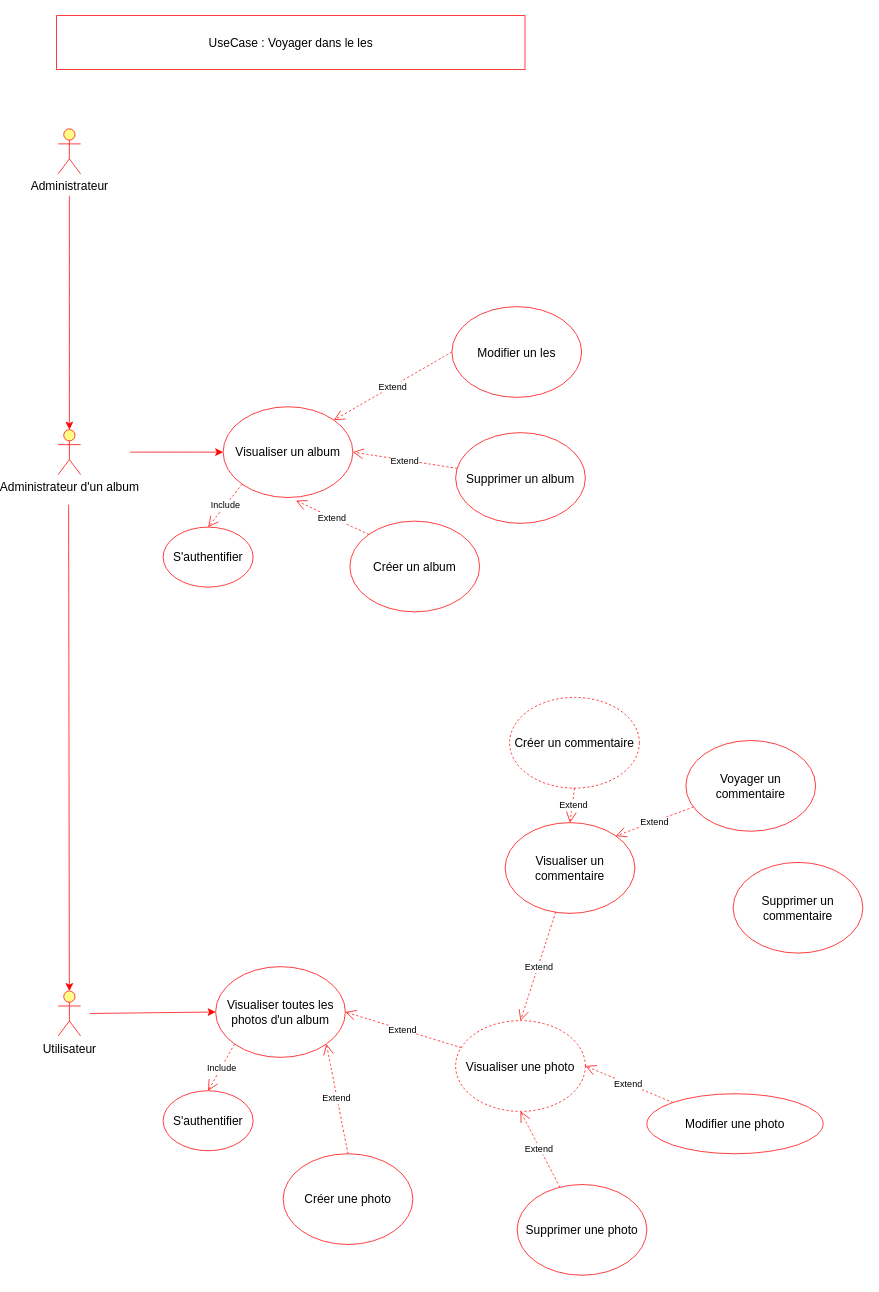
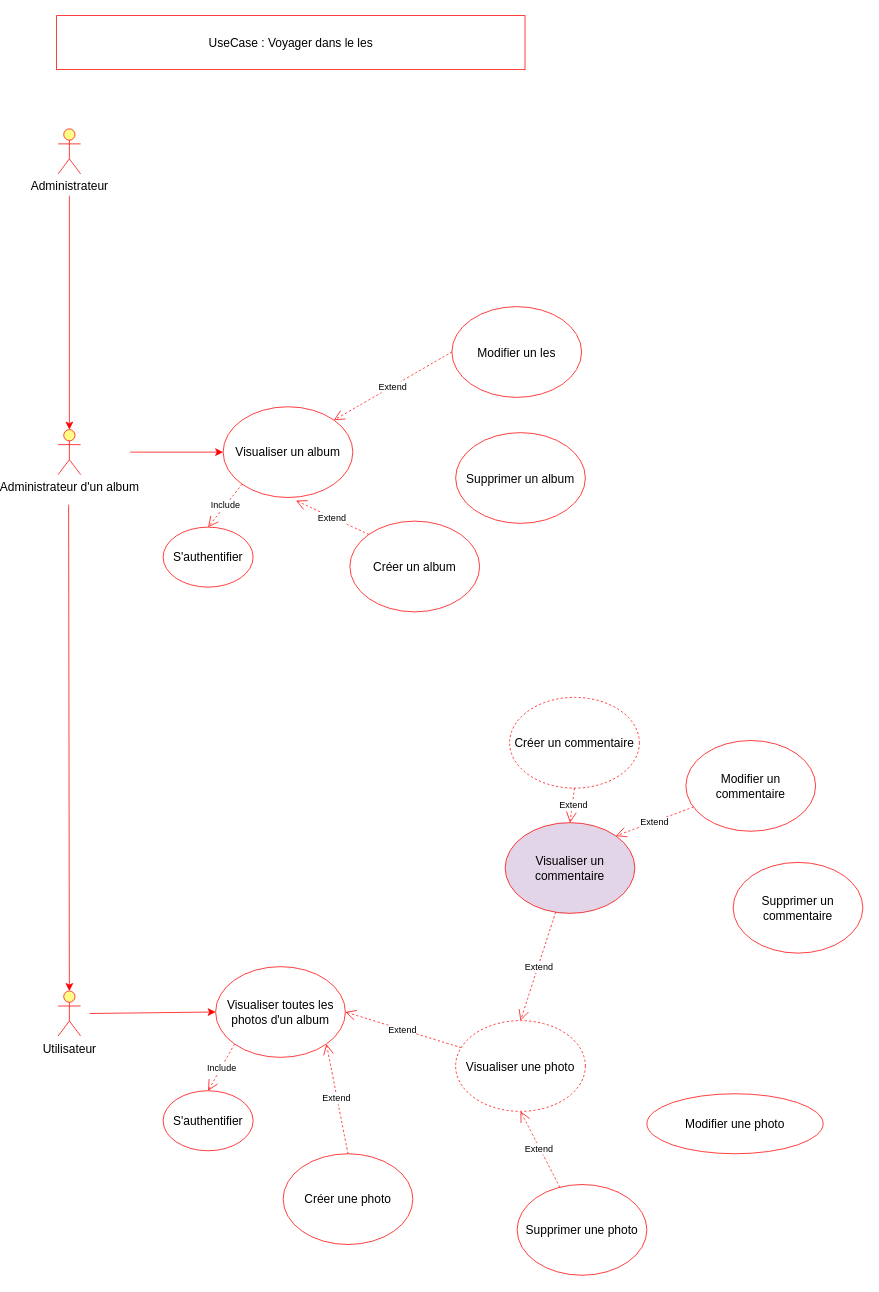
(405, 460) -> none
(751, 786) -> (751, 786)
(570, 868) -> (570, 868)
(629, 1084) -> none
